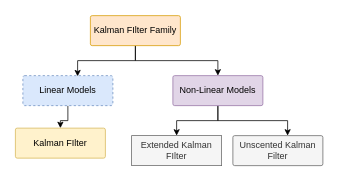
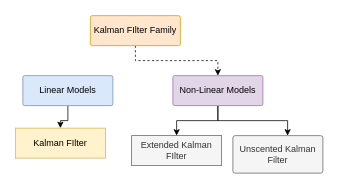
(101, 60) -> none
(183, 60) -> (183, 60)
(68, 90) -> (68, 90)
(60, 143) -> (60, 143)
(278, 150) -> (278, 154)
